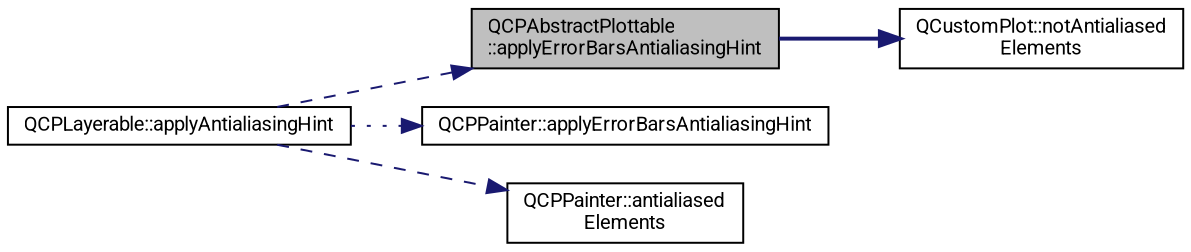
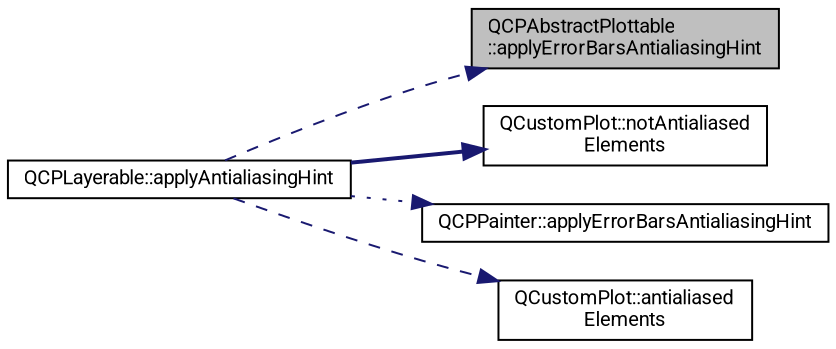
(829, 39) -> (407, 157)
(625, 213) -> (625, 310)
